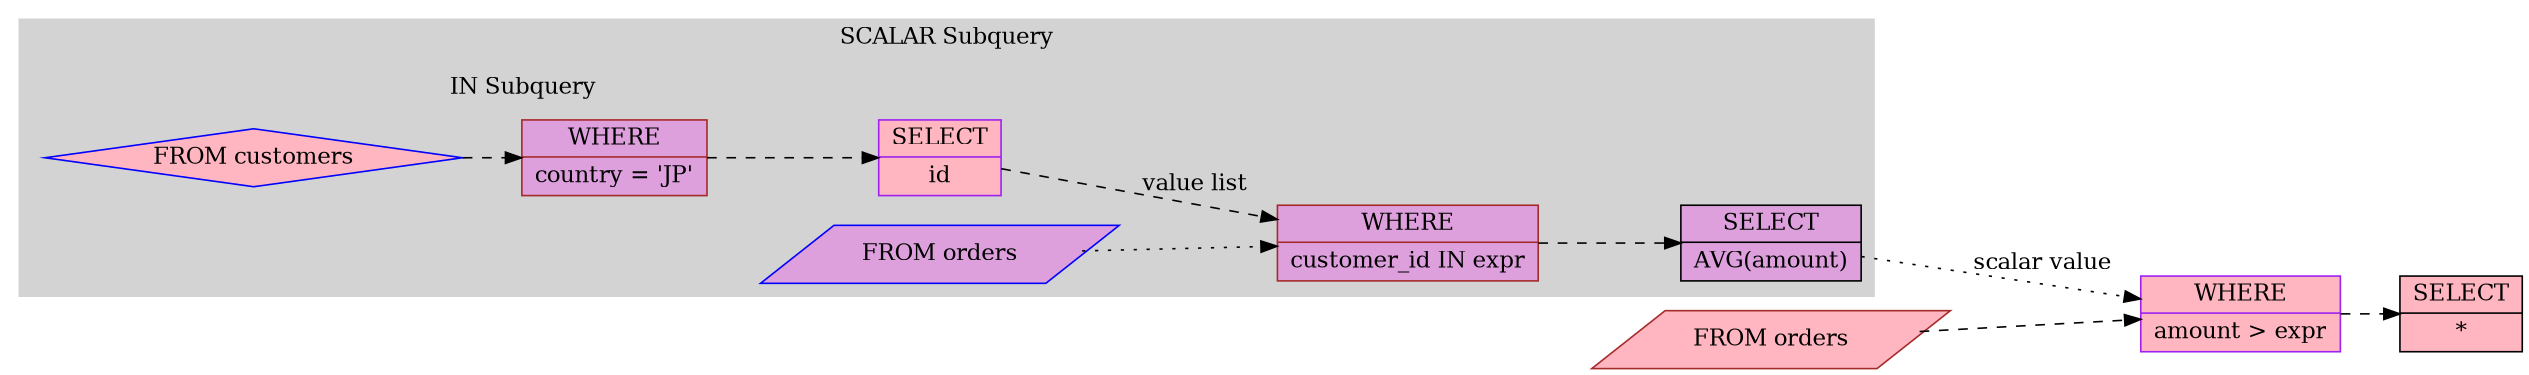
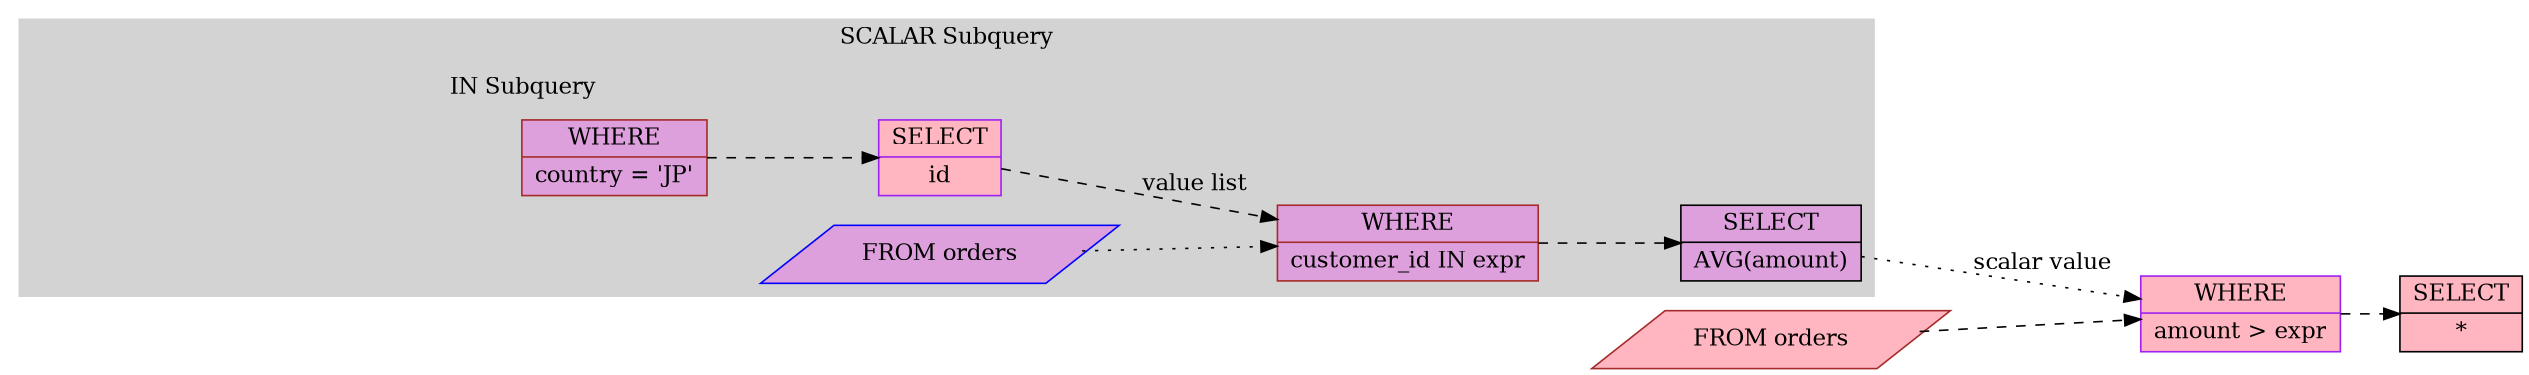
(254, 158) -> none
